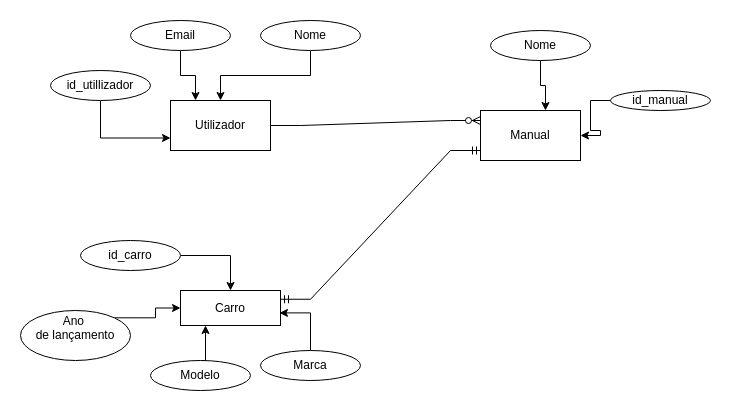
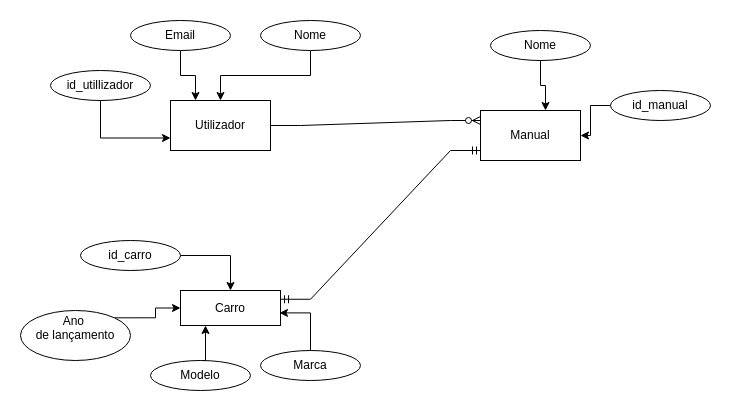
(661, 101) -> (661, 106)
